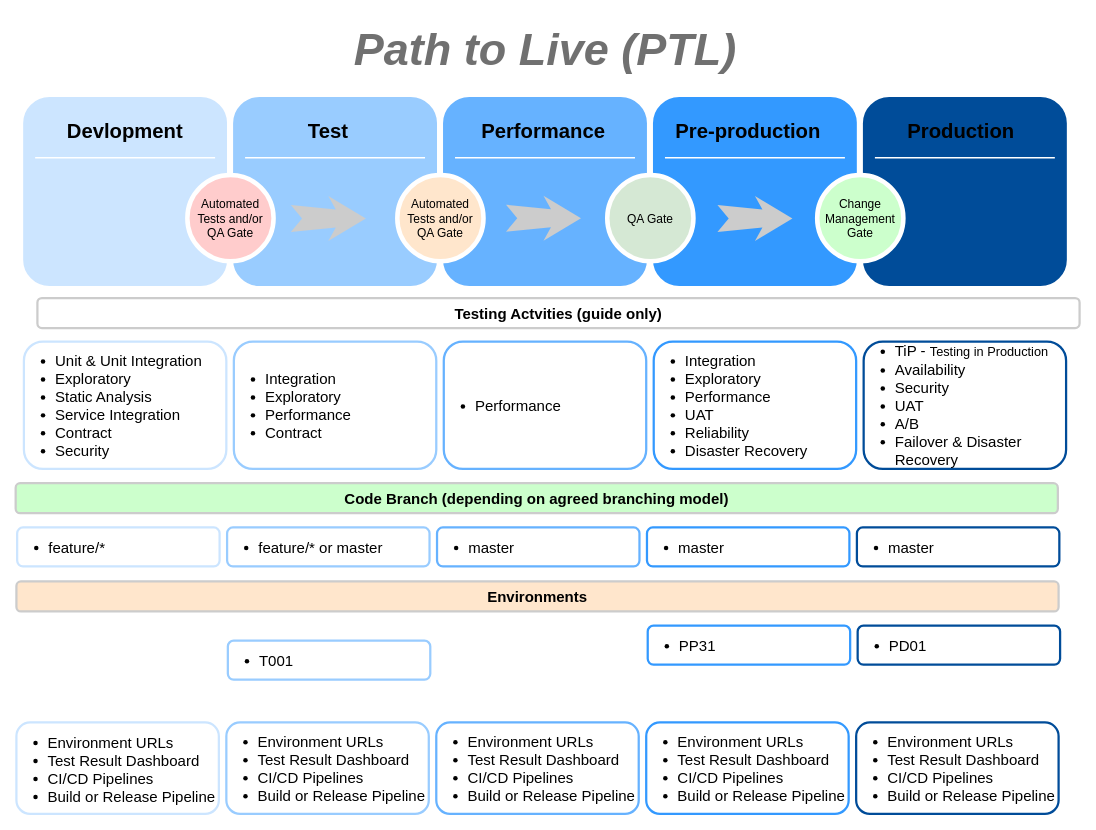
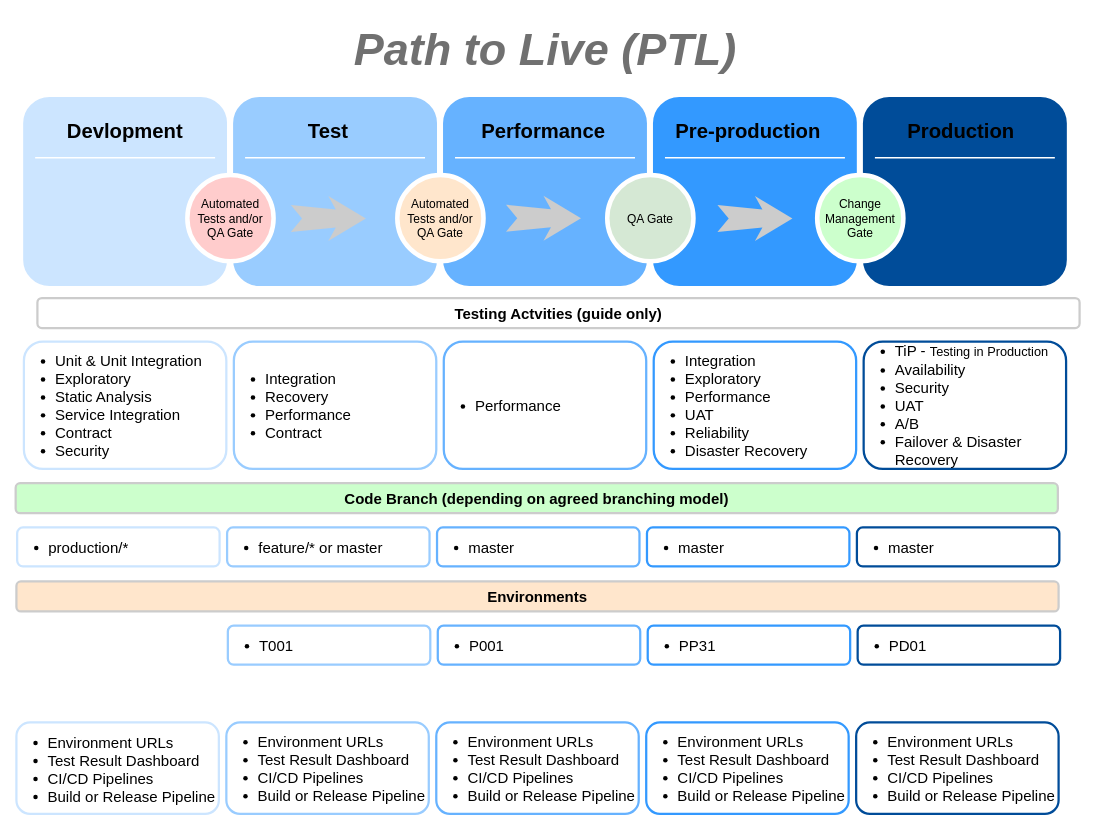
(281, 405) -> (281, 405)
(56, 547) -> (67, 547)
none -> (539, 645)
(329, 660) -> (329, 645)
